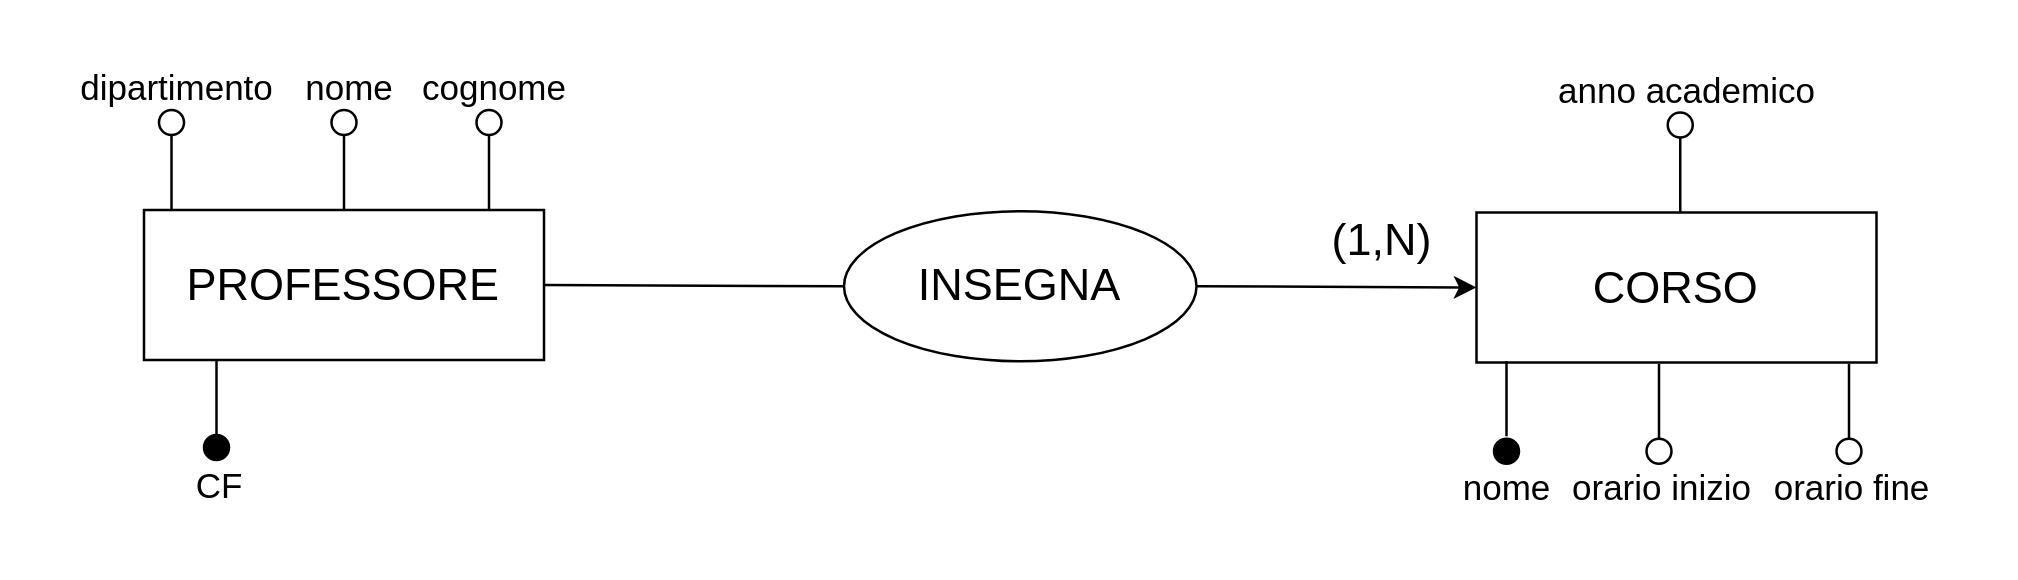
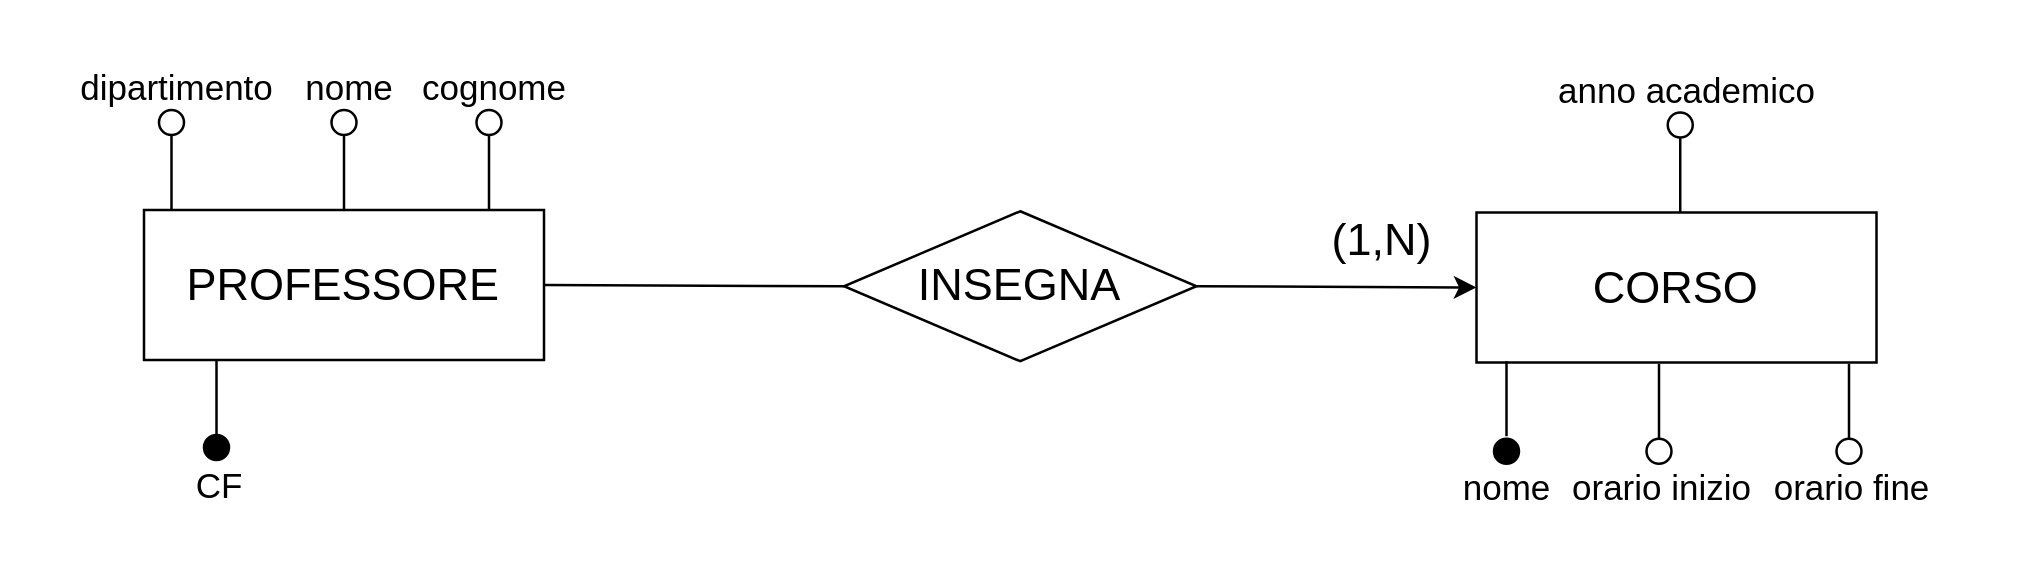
(1020, 286) -> (1020, 286)
